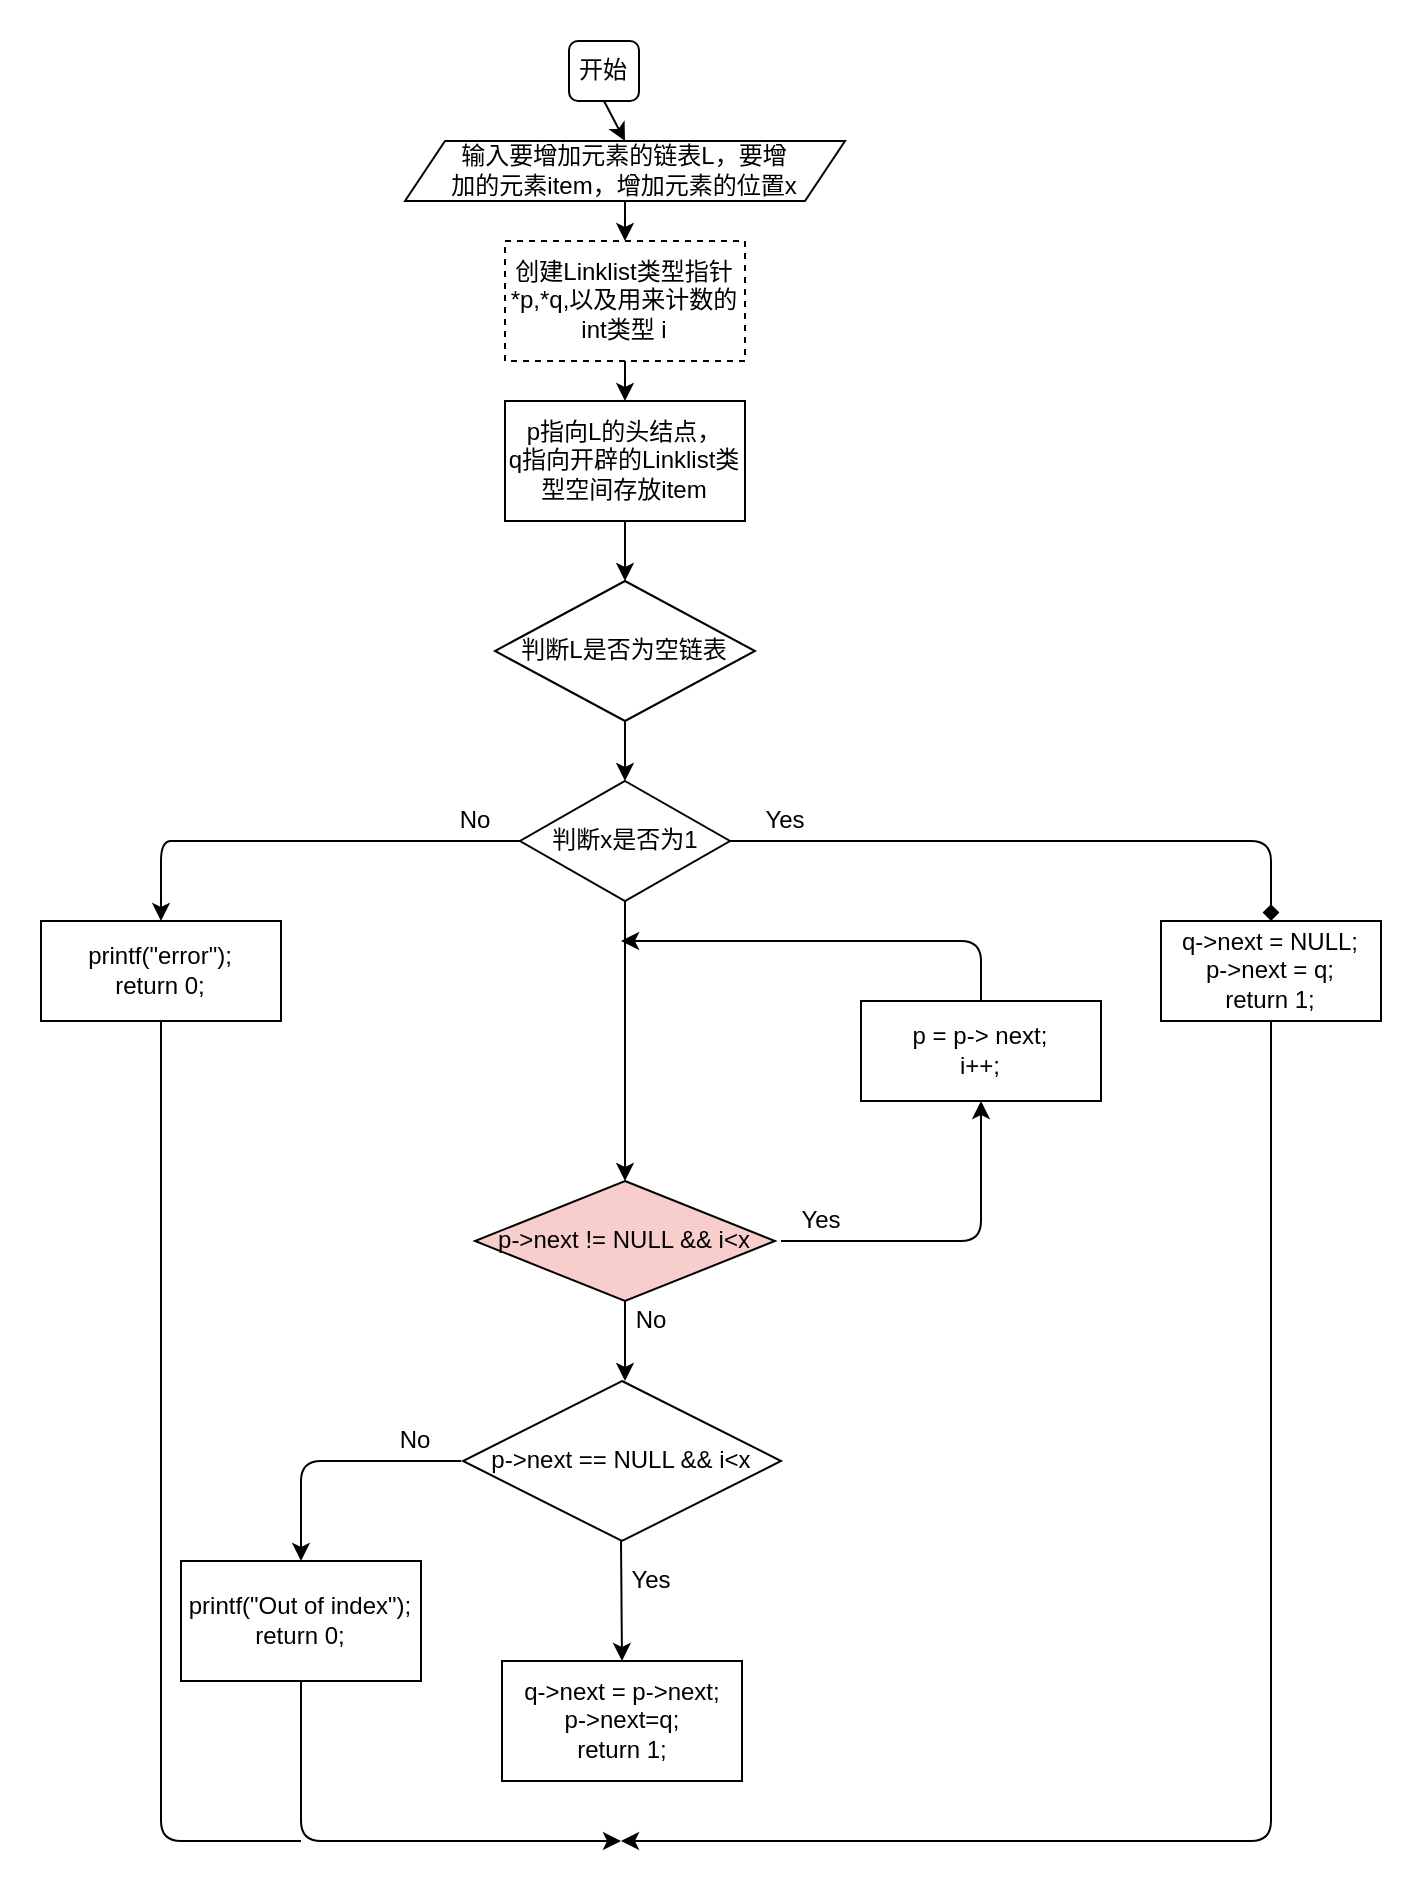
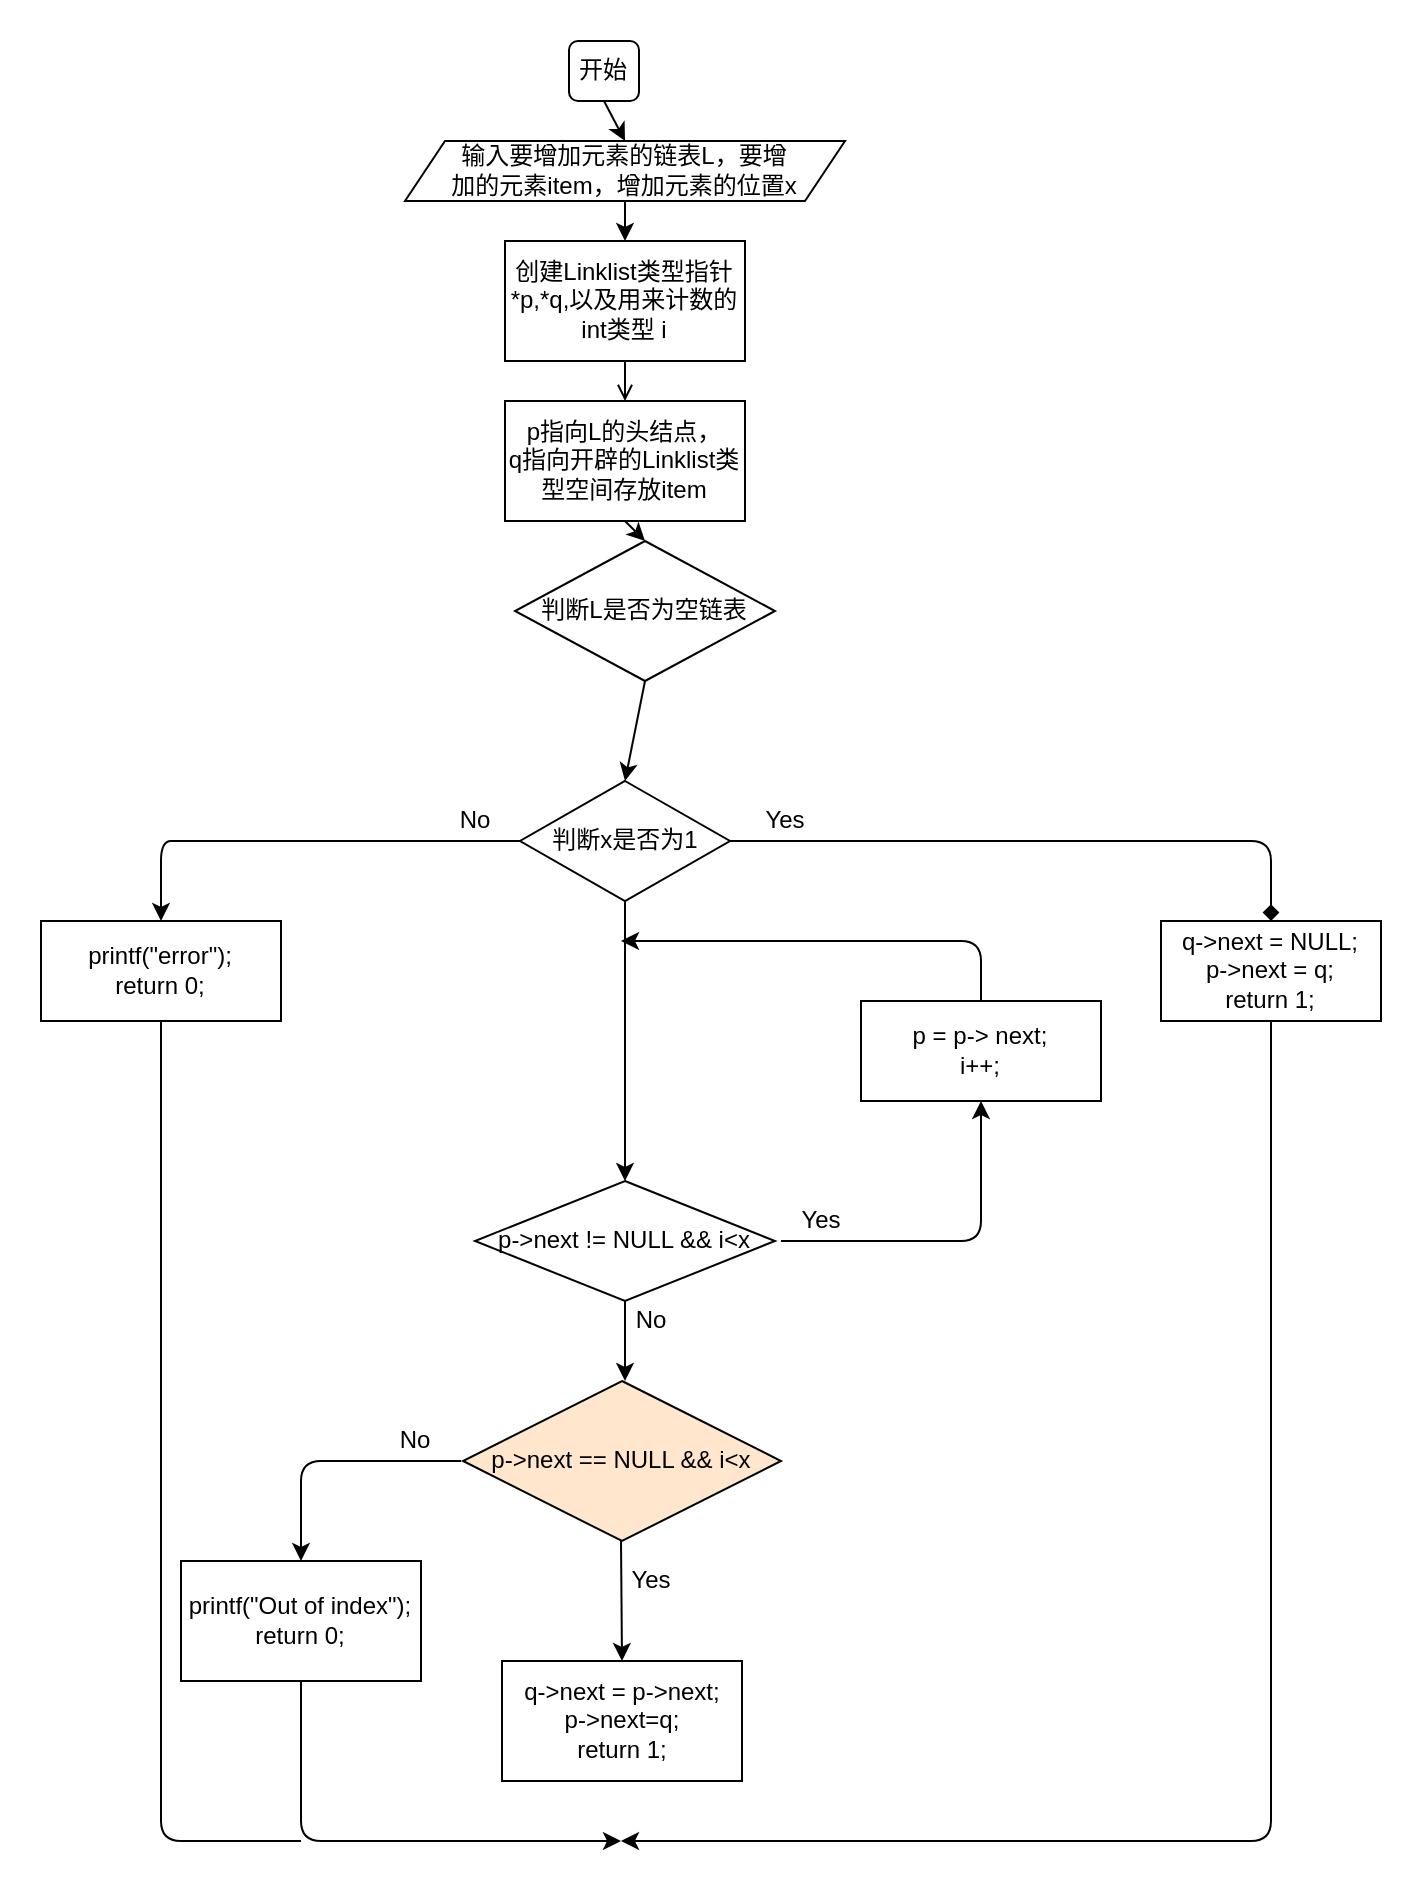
(625, 301) -> (625, 301)
(625, 386) -> (625, 389)
(625, 651) -> (645, 611)
(625, 1241) -> (625, 1241)
(622, 1461) -> (622, 1461)
